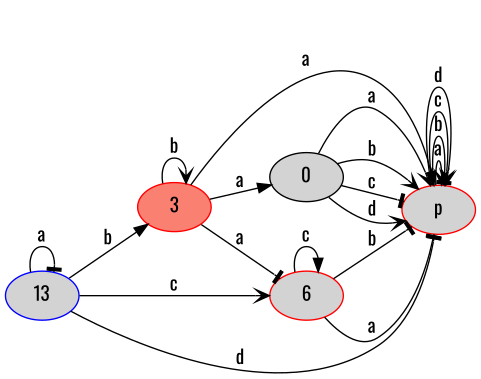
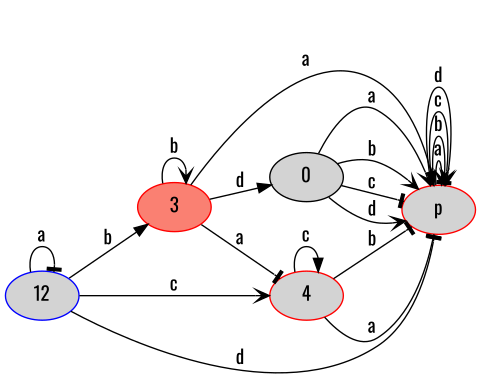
(240, 182) -> (240, 182)
(42, 296) -> (42, 296)
(307, 296) -> (307, 296)
